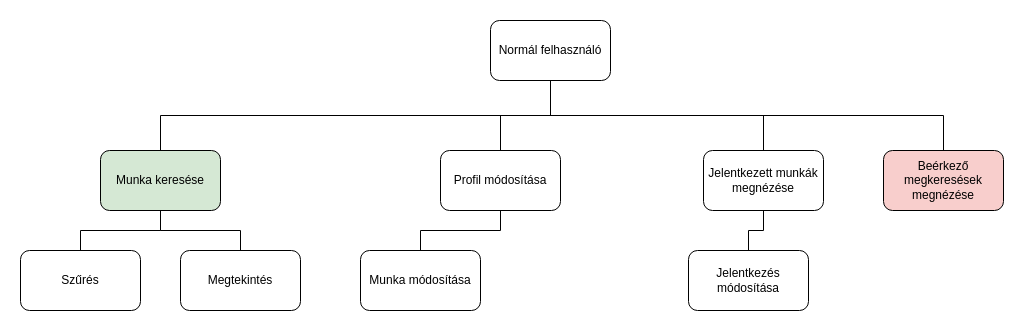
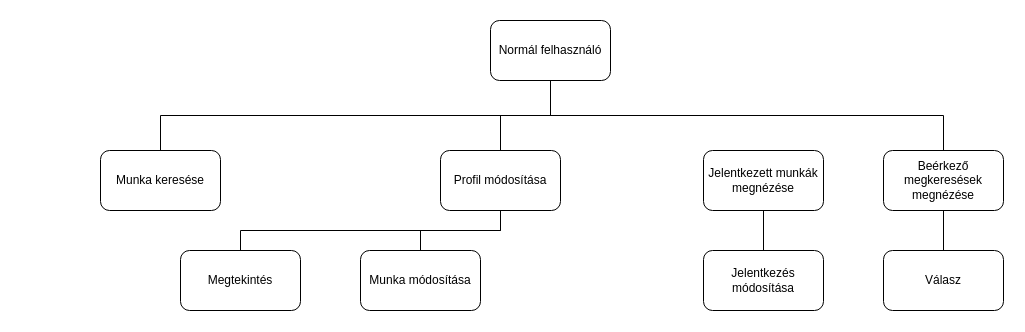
(764, 135) -> none
(161, 181) -> (161, 181)
(944, 181) -> (944, 181)
(110, 231) -> none
(203, 231) -> (329, 231)
none -> (944, 231)
(81, 281) -> none
(749, 281) -> (764, 281)
none -> (944, 281)
